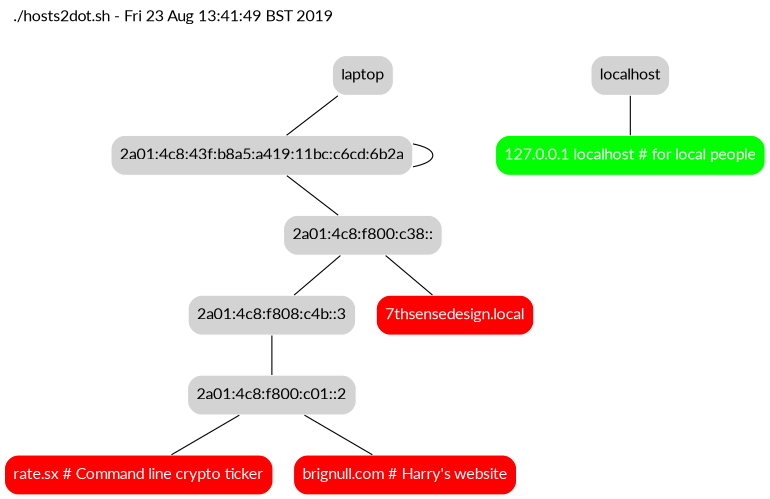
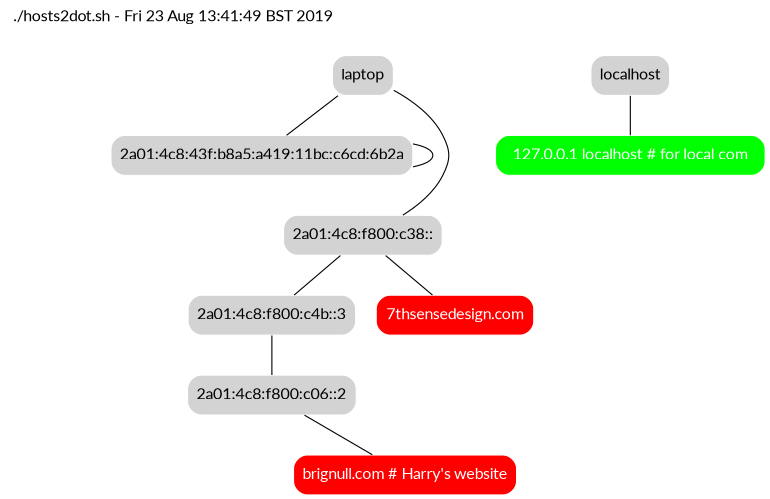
(630, 155) -> (630, 155)
(313, 195) -> (448, 150)
(272, 315) -> (272, 315)
(455, 315) -> (455, 315)
(272, 395) -> (272, 395)
(139, 475) -> none
